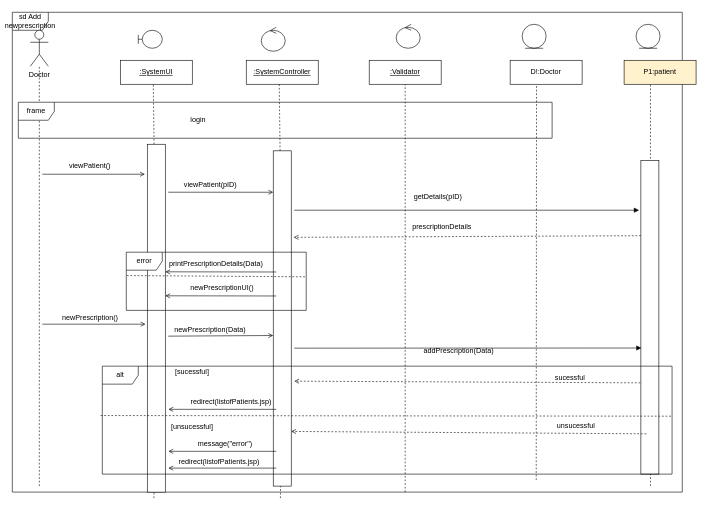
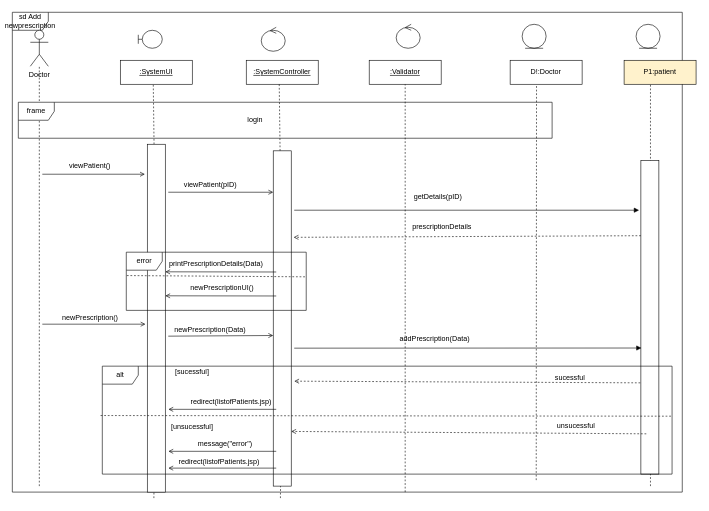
(198, 120) -> (255, 120)
(459, 351) -> (435, 339)
